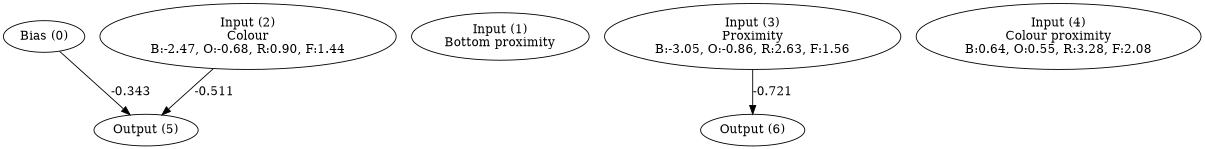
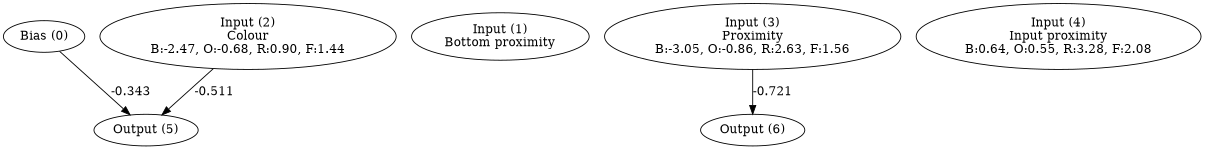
(1059, 36) -> (1059, 36)
